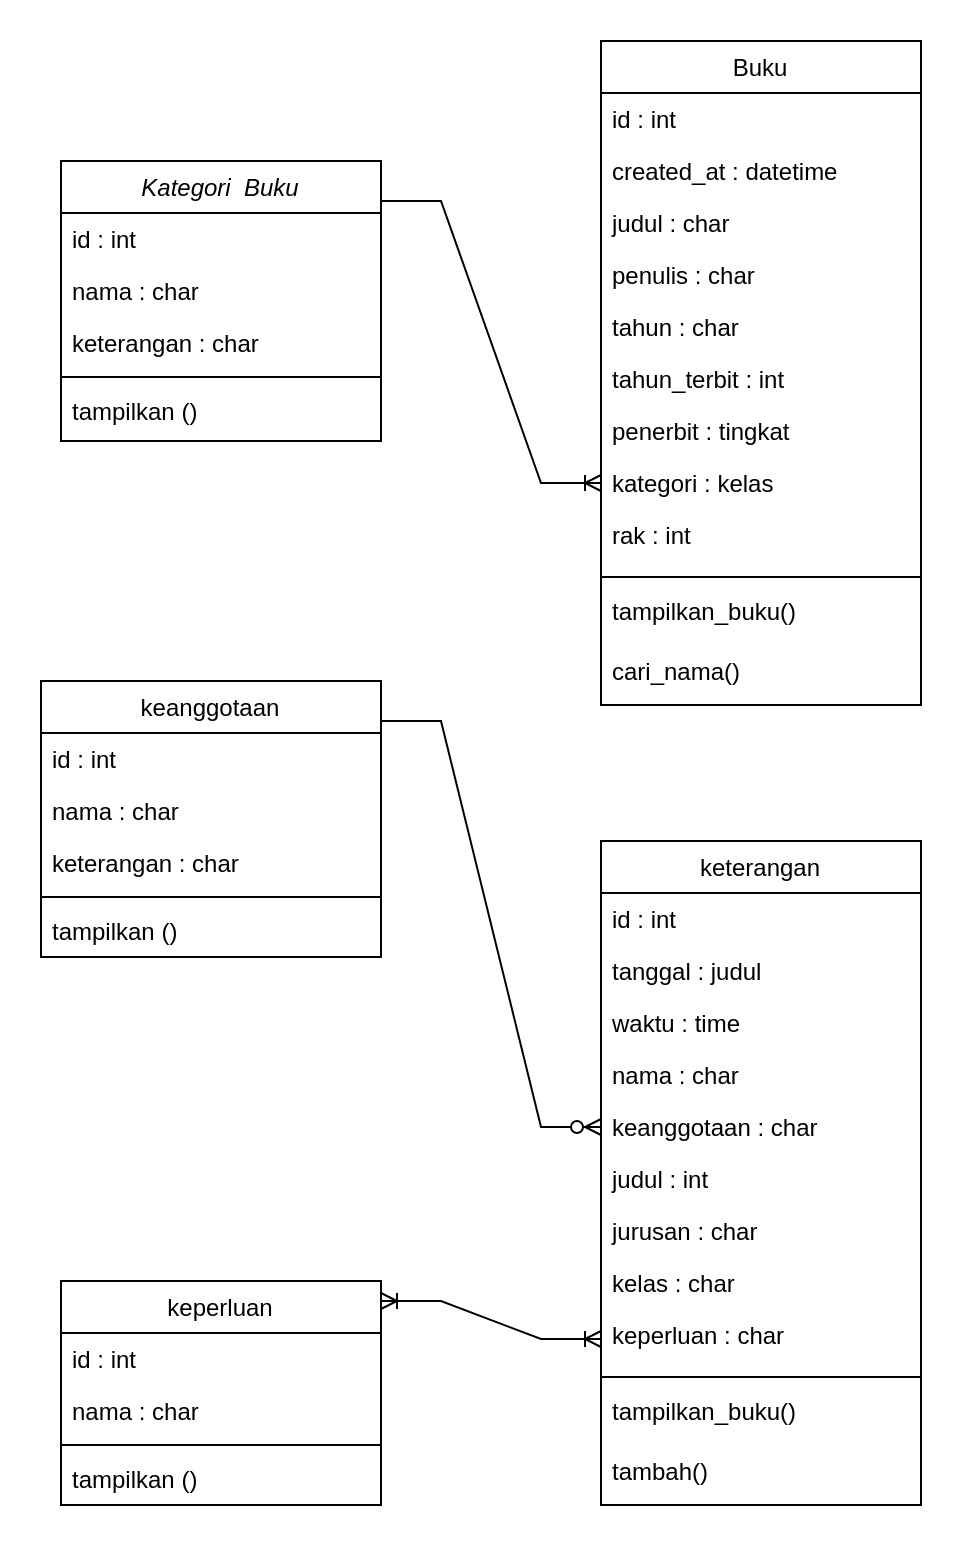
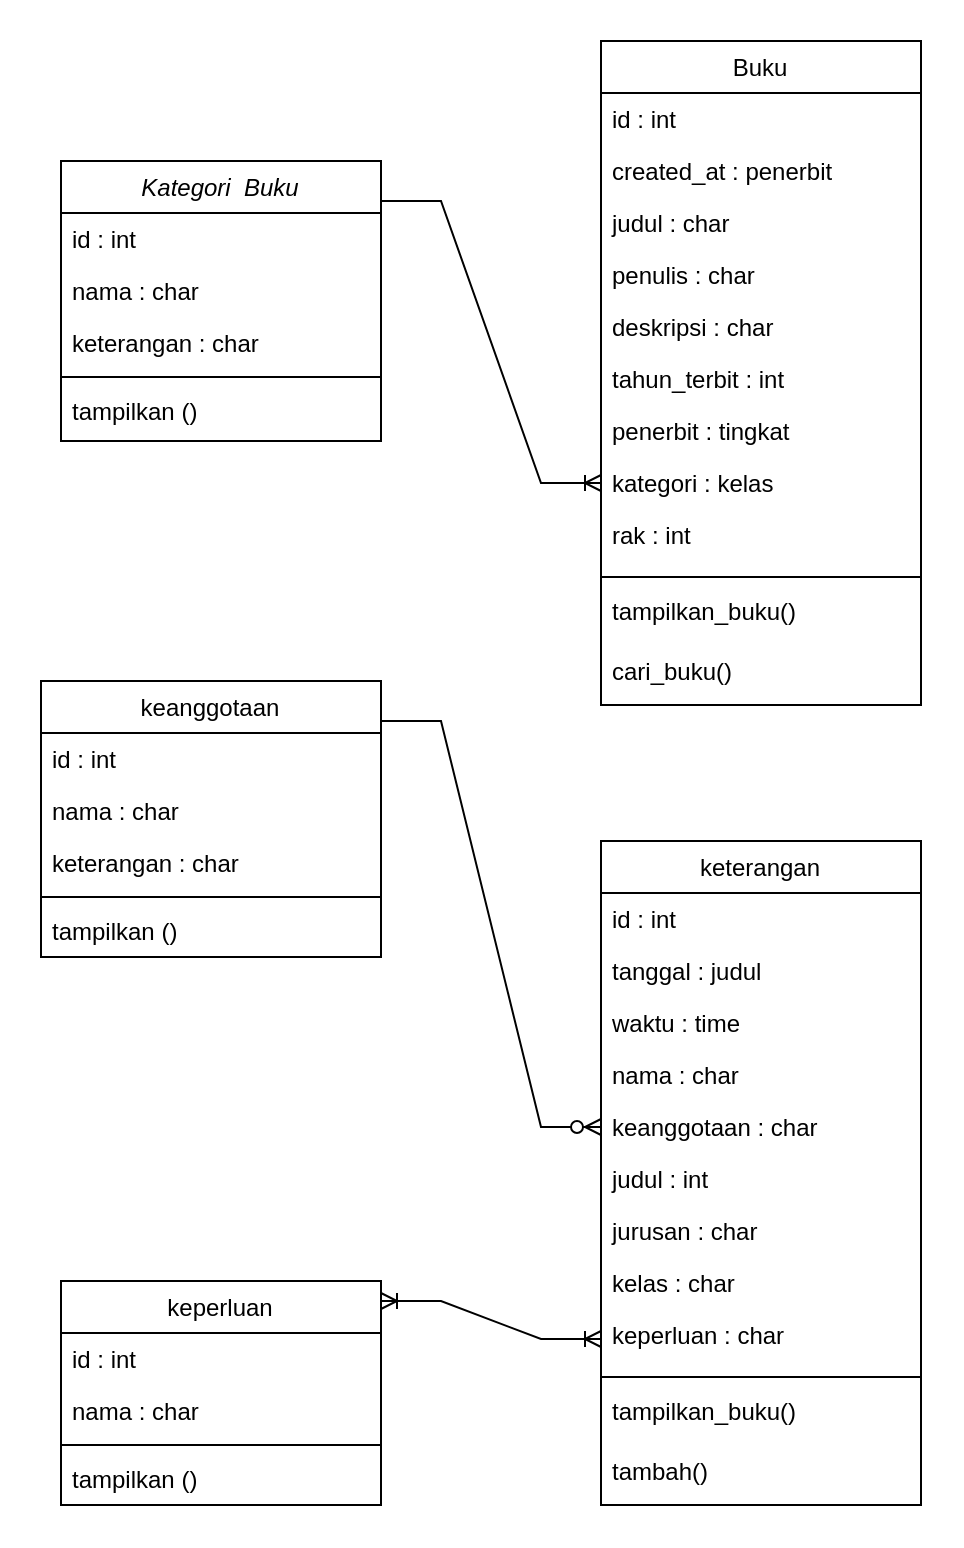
(741, 172) -> (741, 172)
(683, 328) -> (704, 328)
(683, 672) -> (683, 672)
